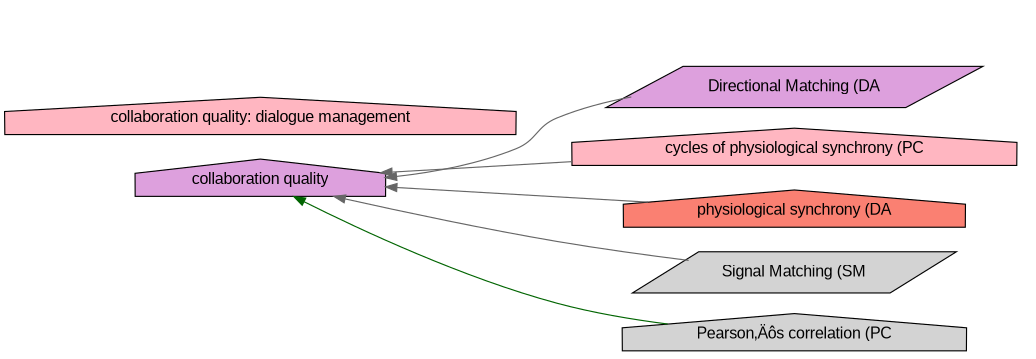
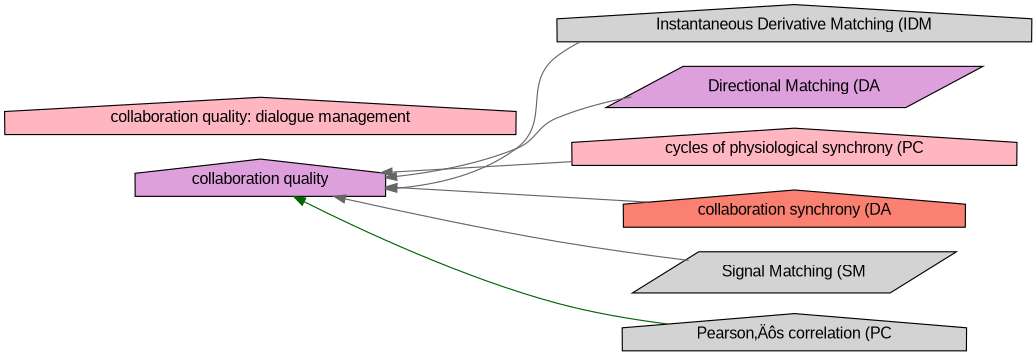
none -> (794, 25)
(794, 211) -> (794, 211)
